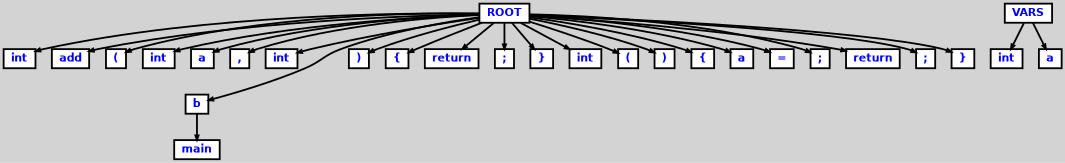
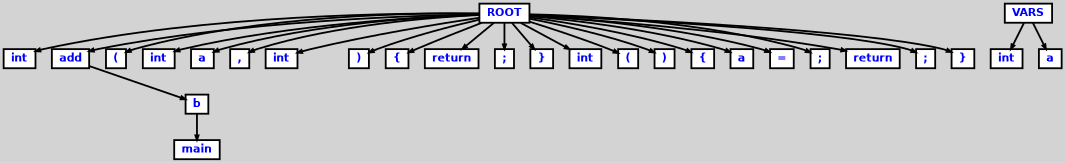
(343, 48) -> (135, 82)
